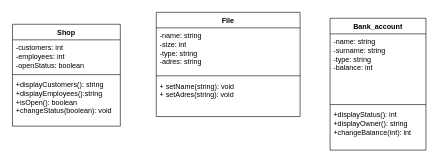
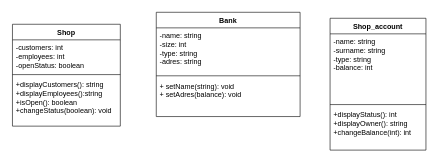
(228, 21) -> (228, 21)
(378, 27) -> (378, 27)
(204, 91) -> (206, 91)
